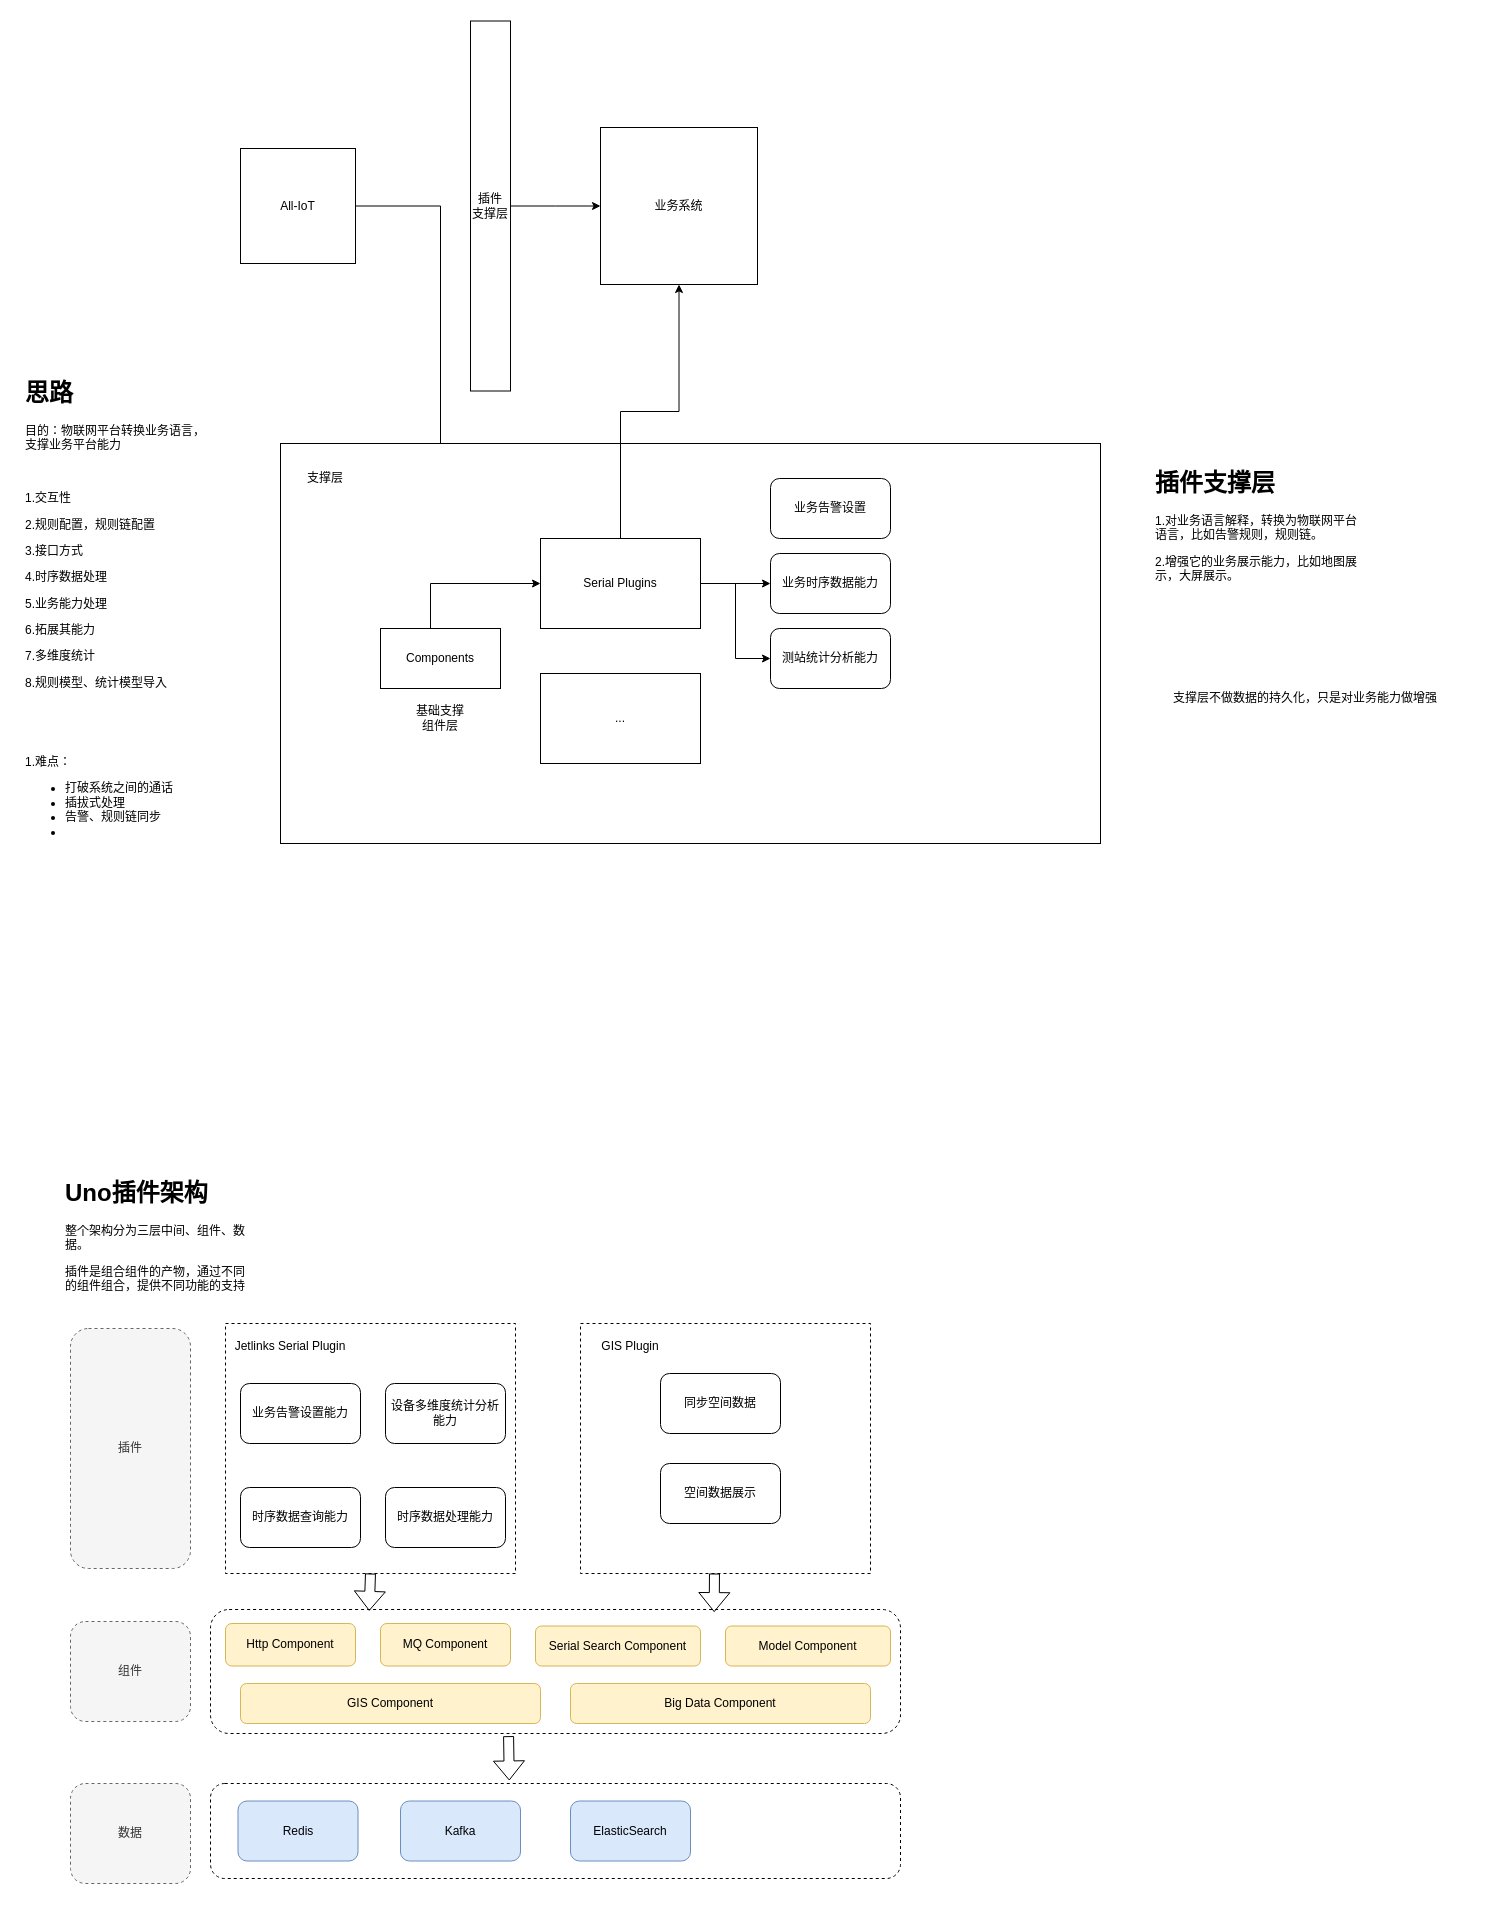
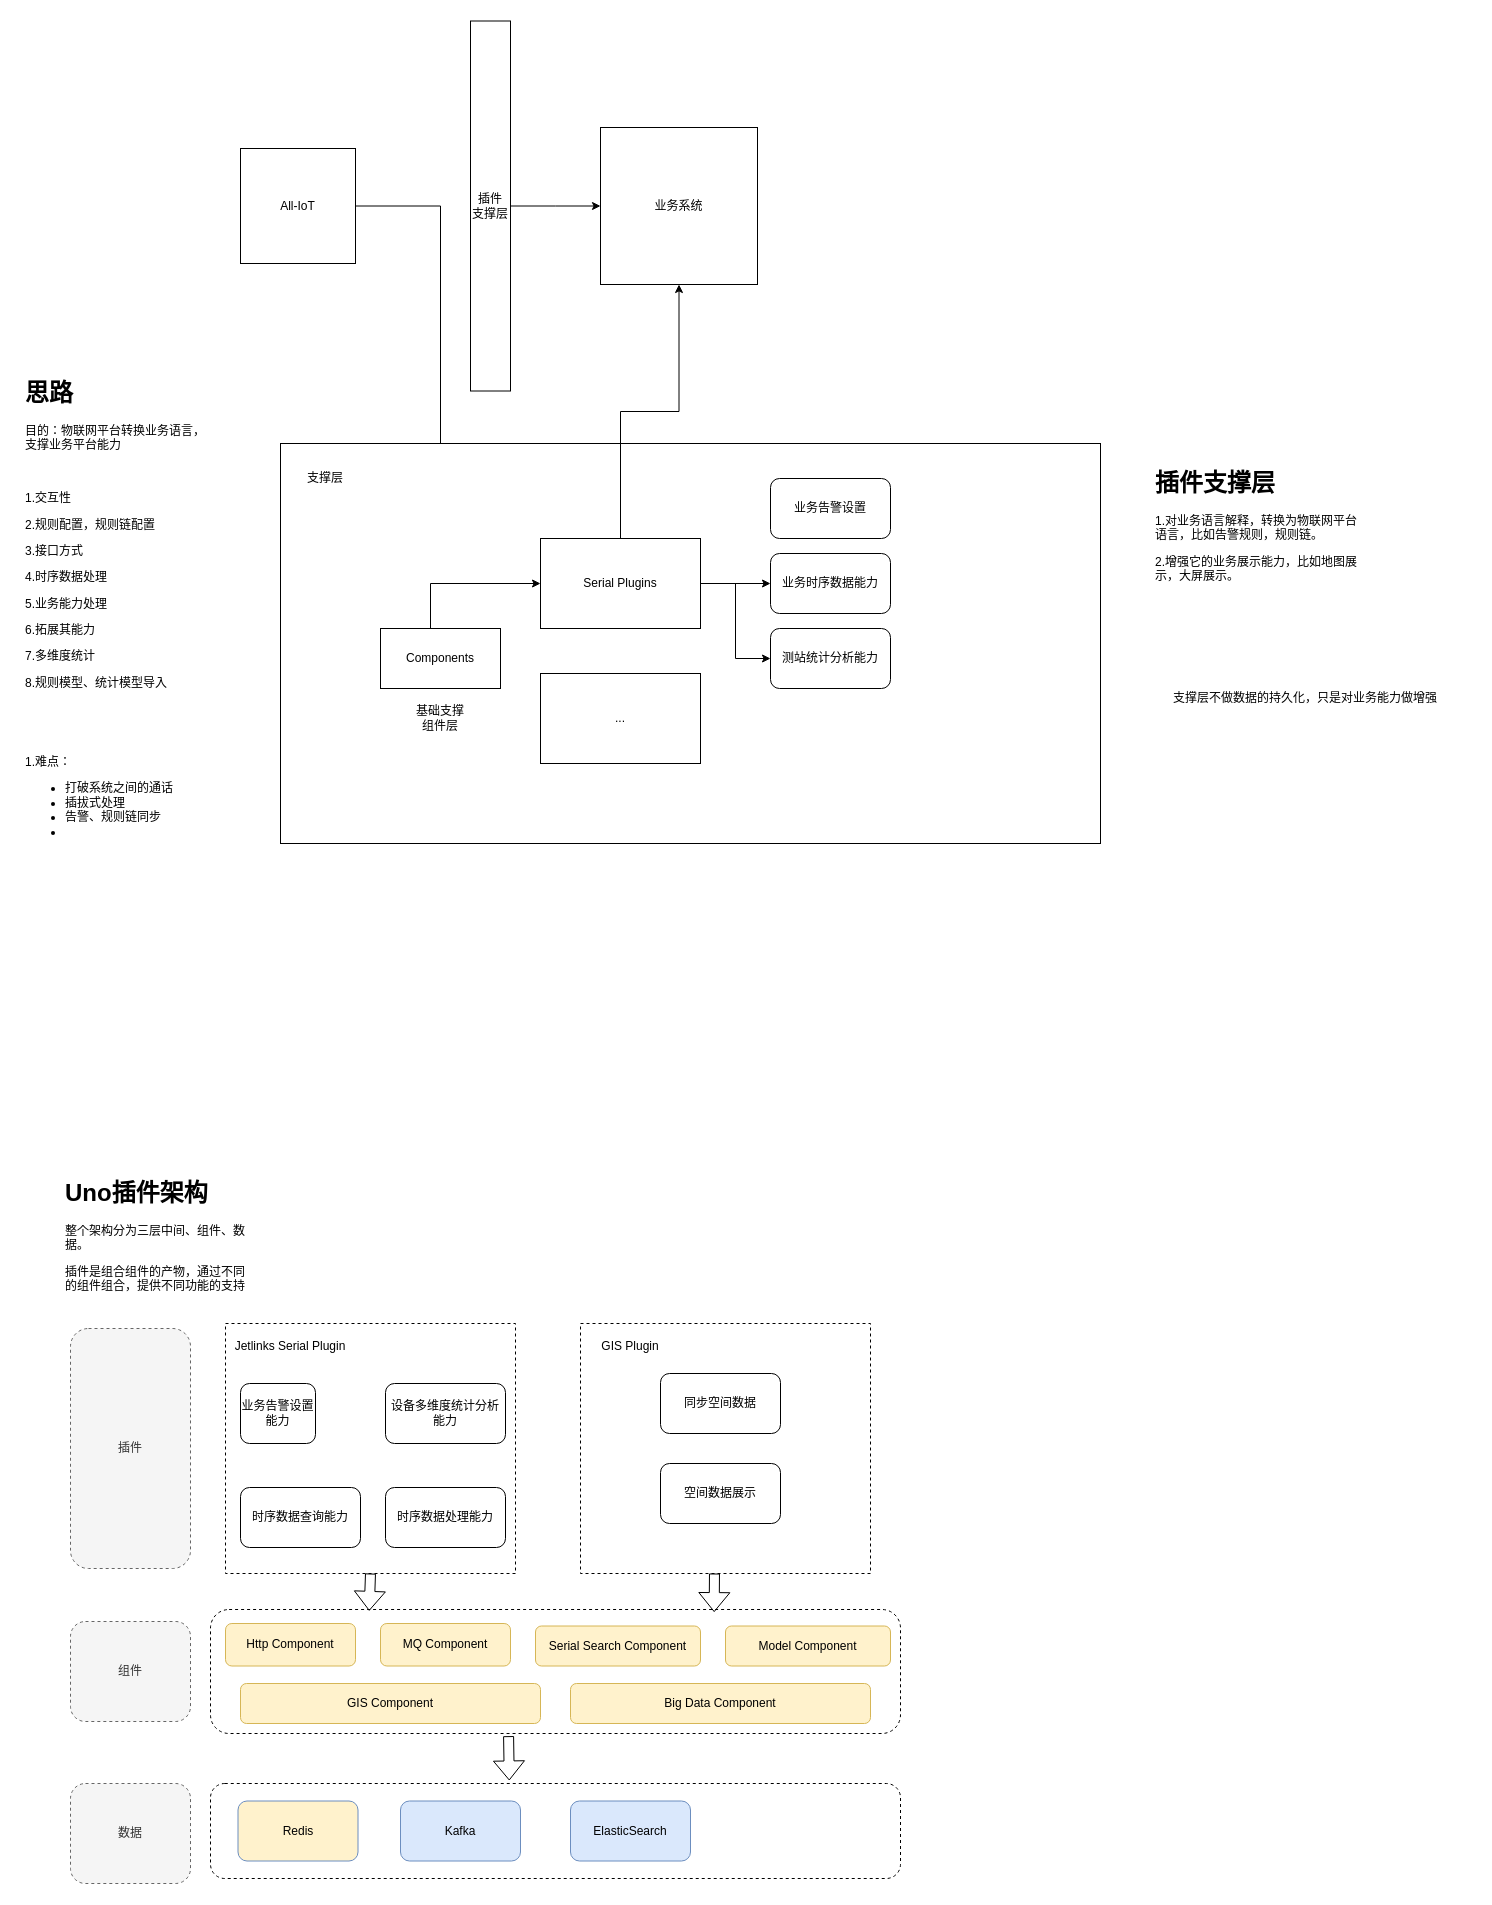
(301, 1414) -> (278, 1414)
(298, 1831) -> (298, 1831)
